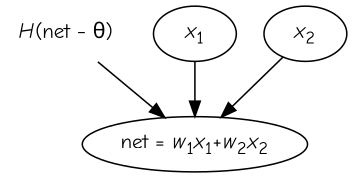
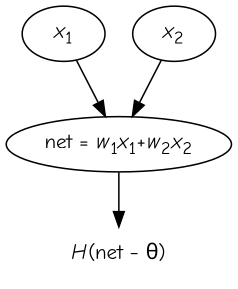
(125, 85) -> (119, 192)
